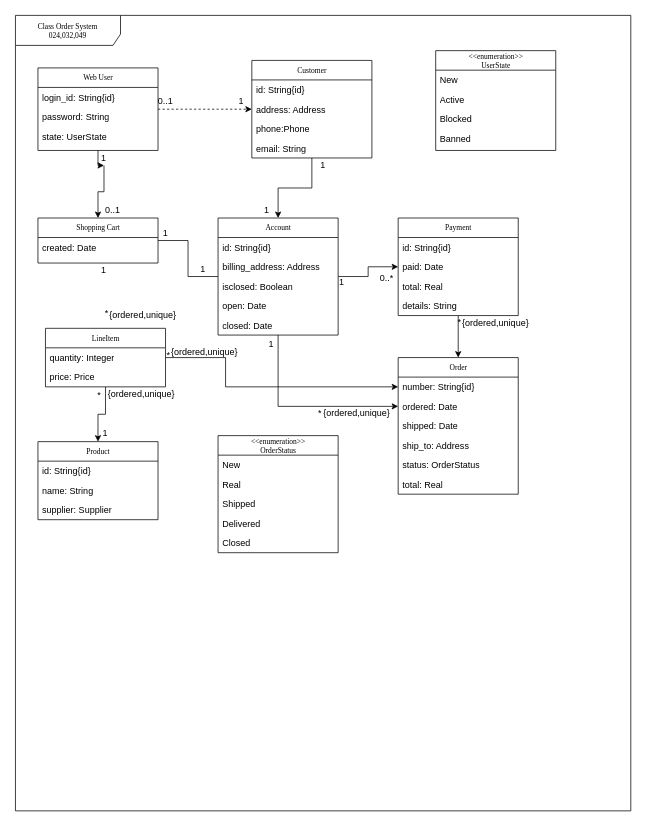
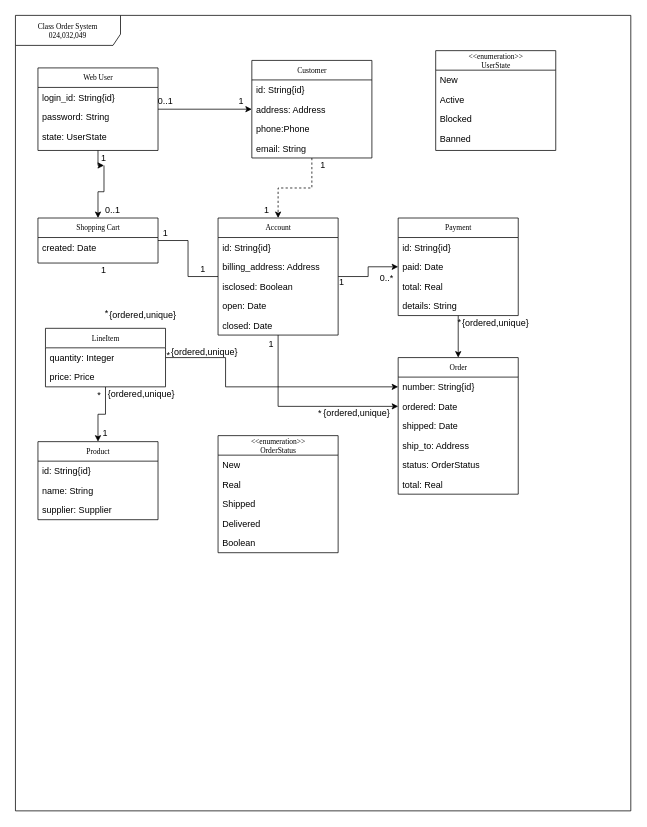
(202, 109) -> (202, 109)
(297, 188) -> (297, 188)
(236, 544) -> (239, 544)
